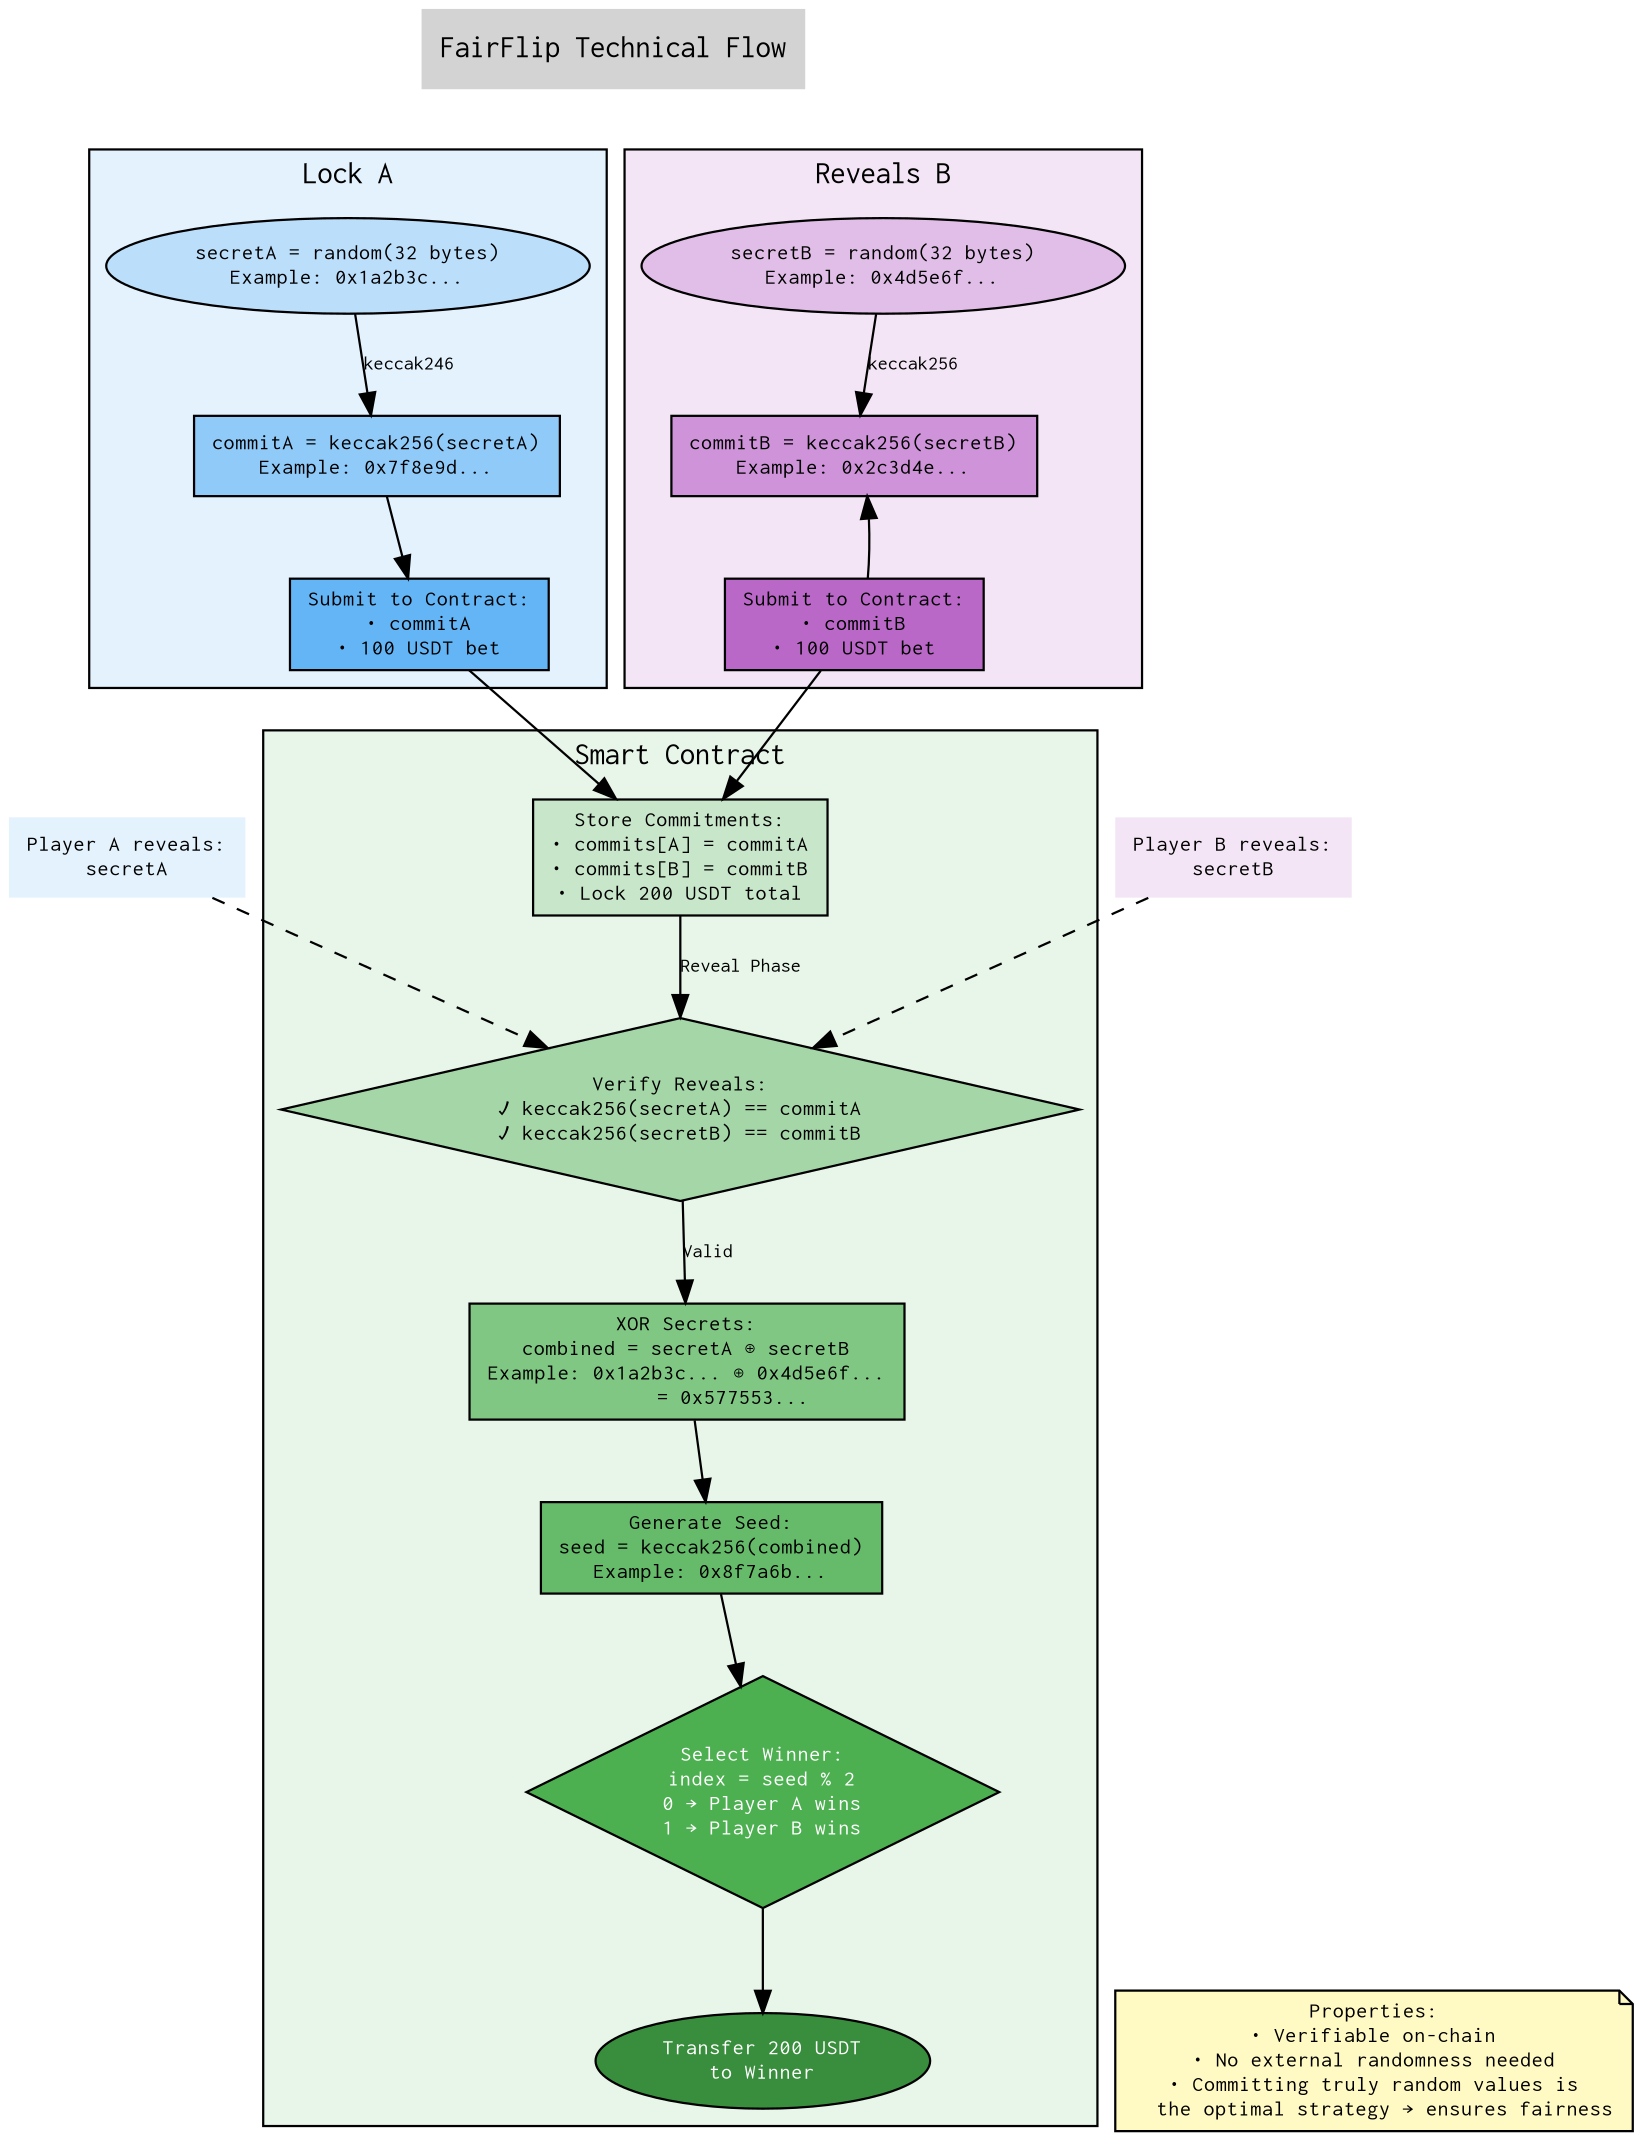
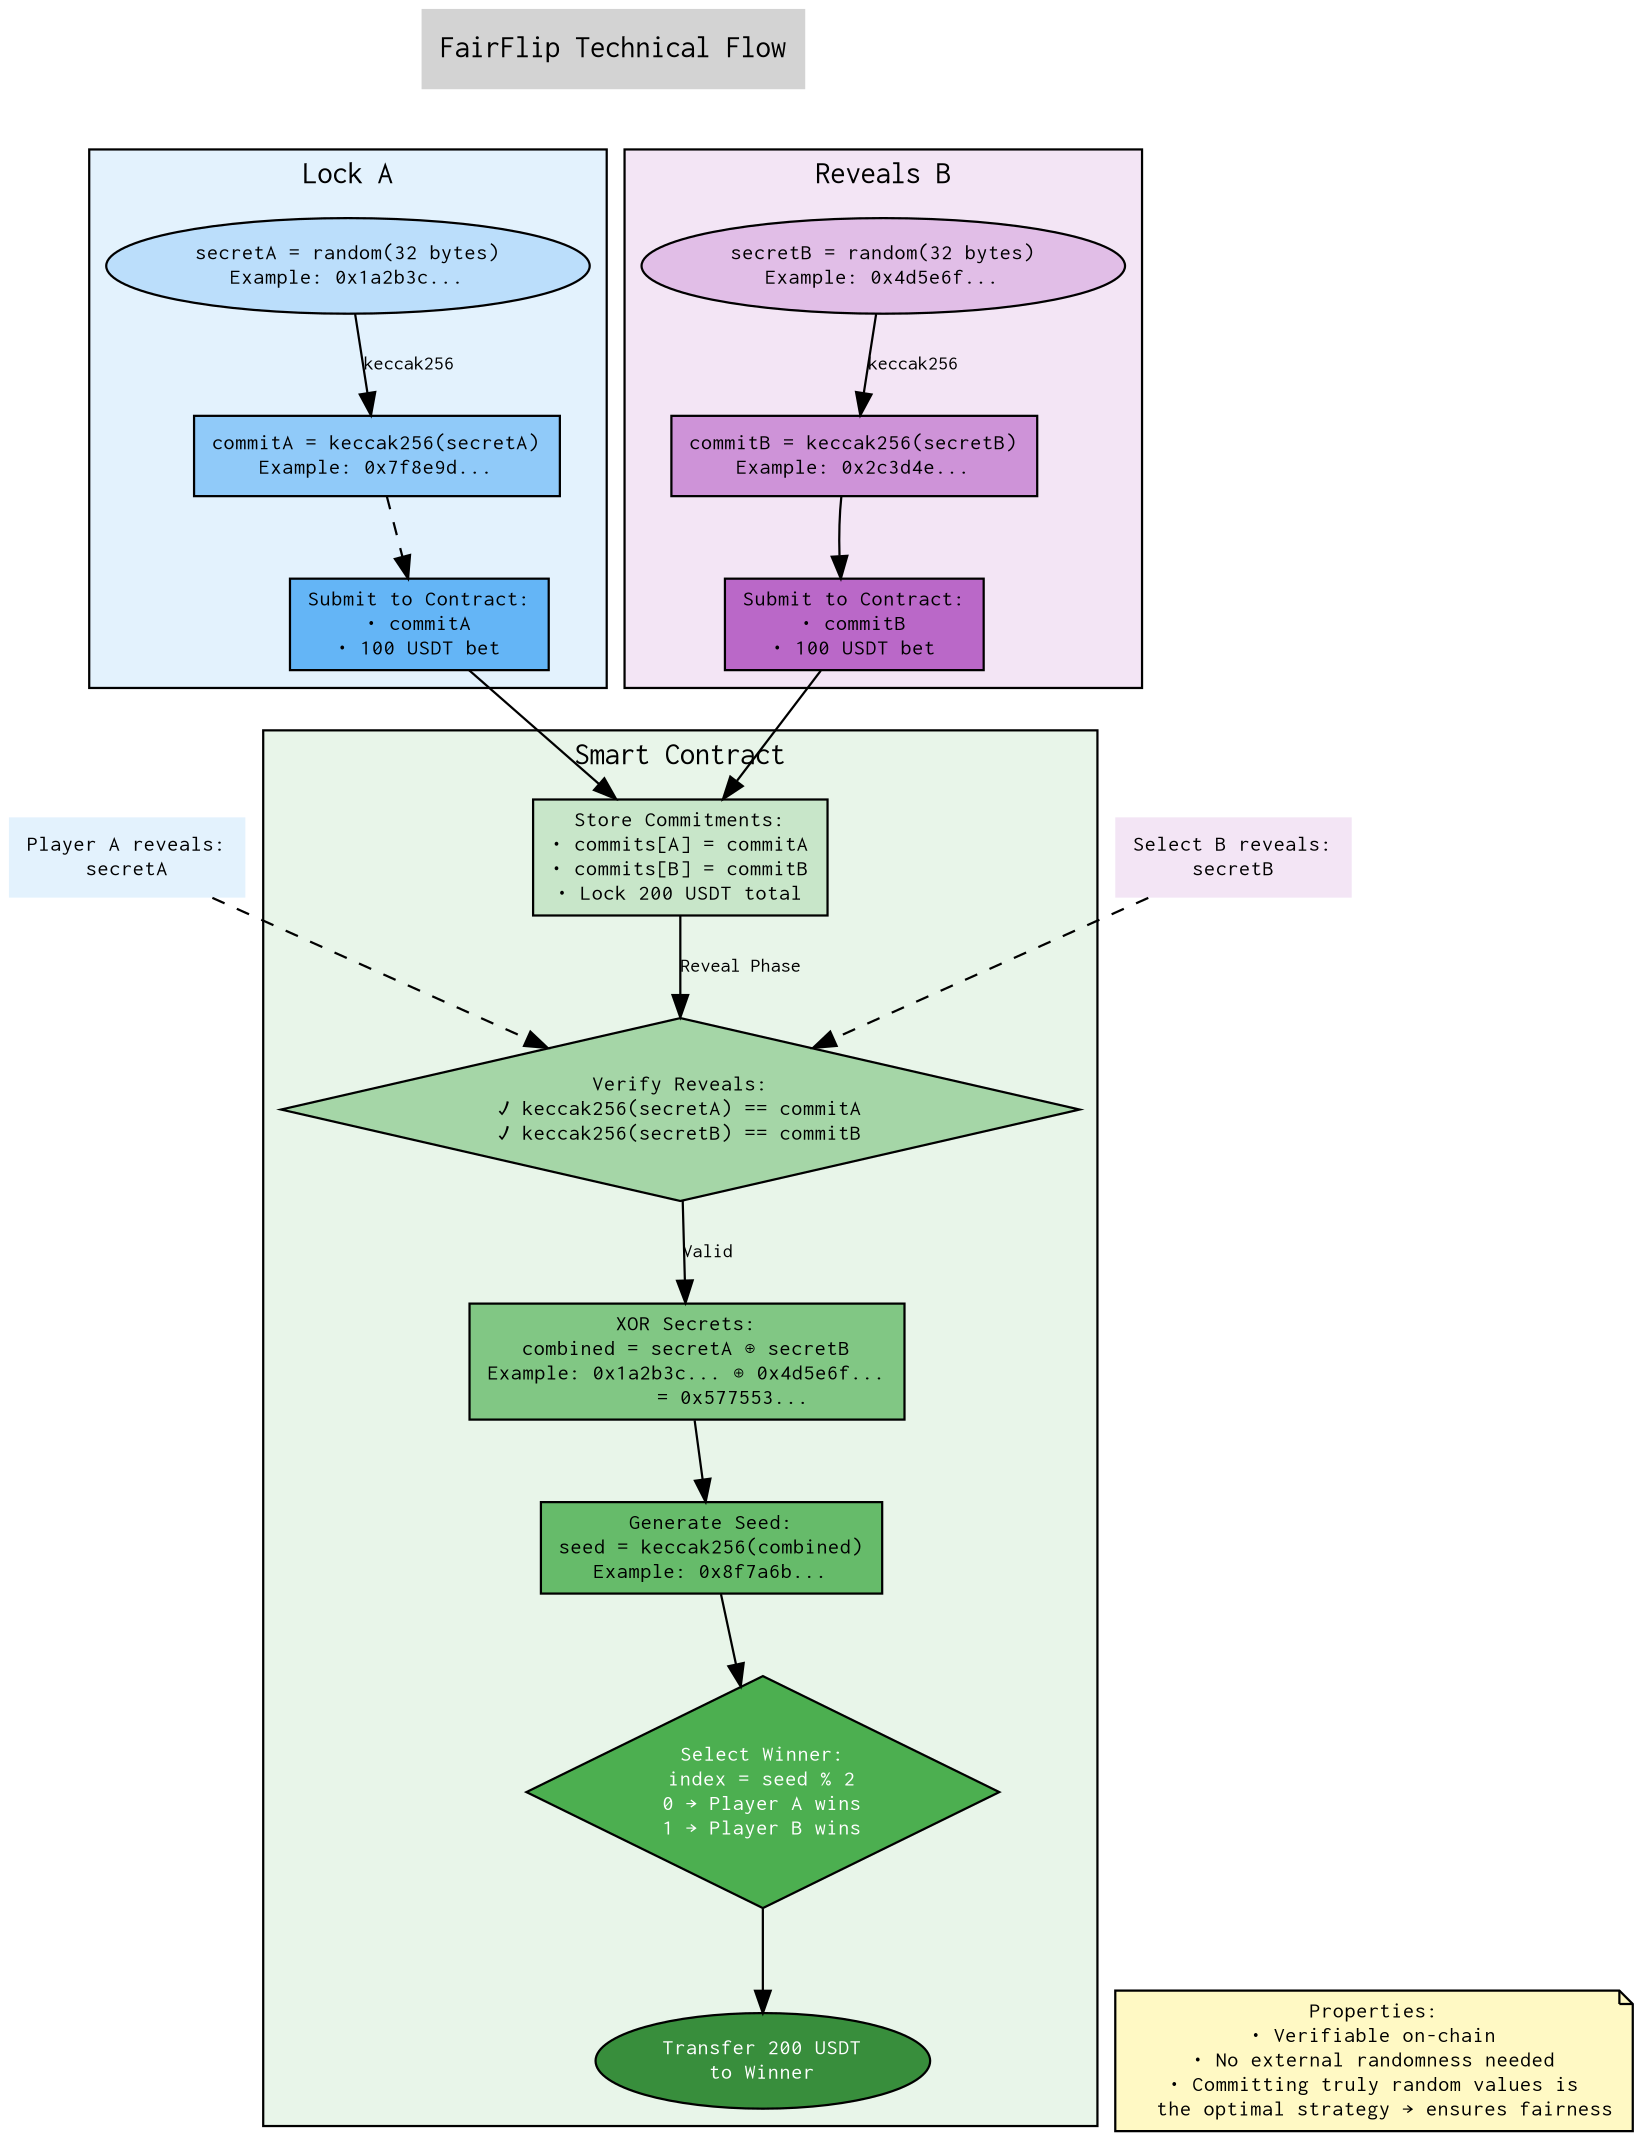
(409, 365) -> (409, 365)
(395, 526) -> (395, 526)
(869, 549) -> (839, 526)
(1233, 857) -> (1233, 857)
